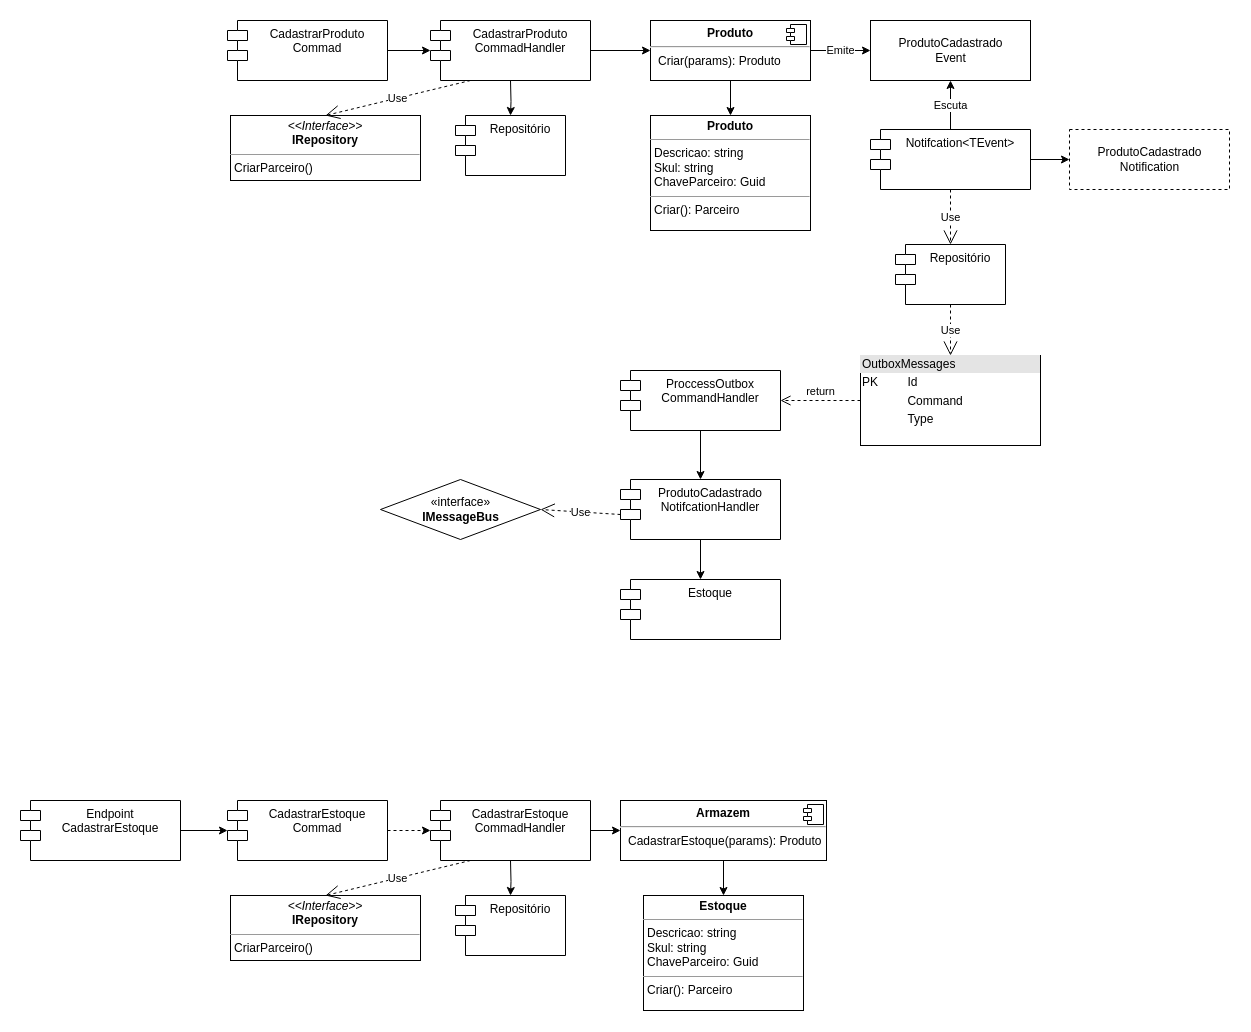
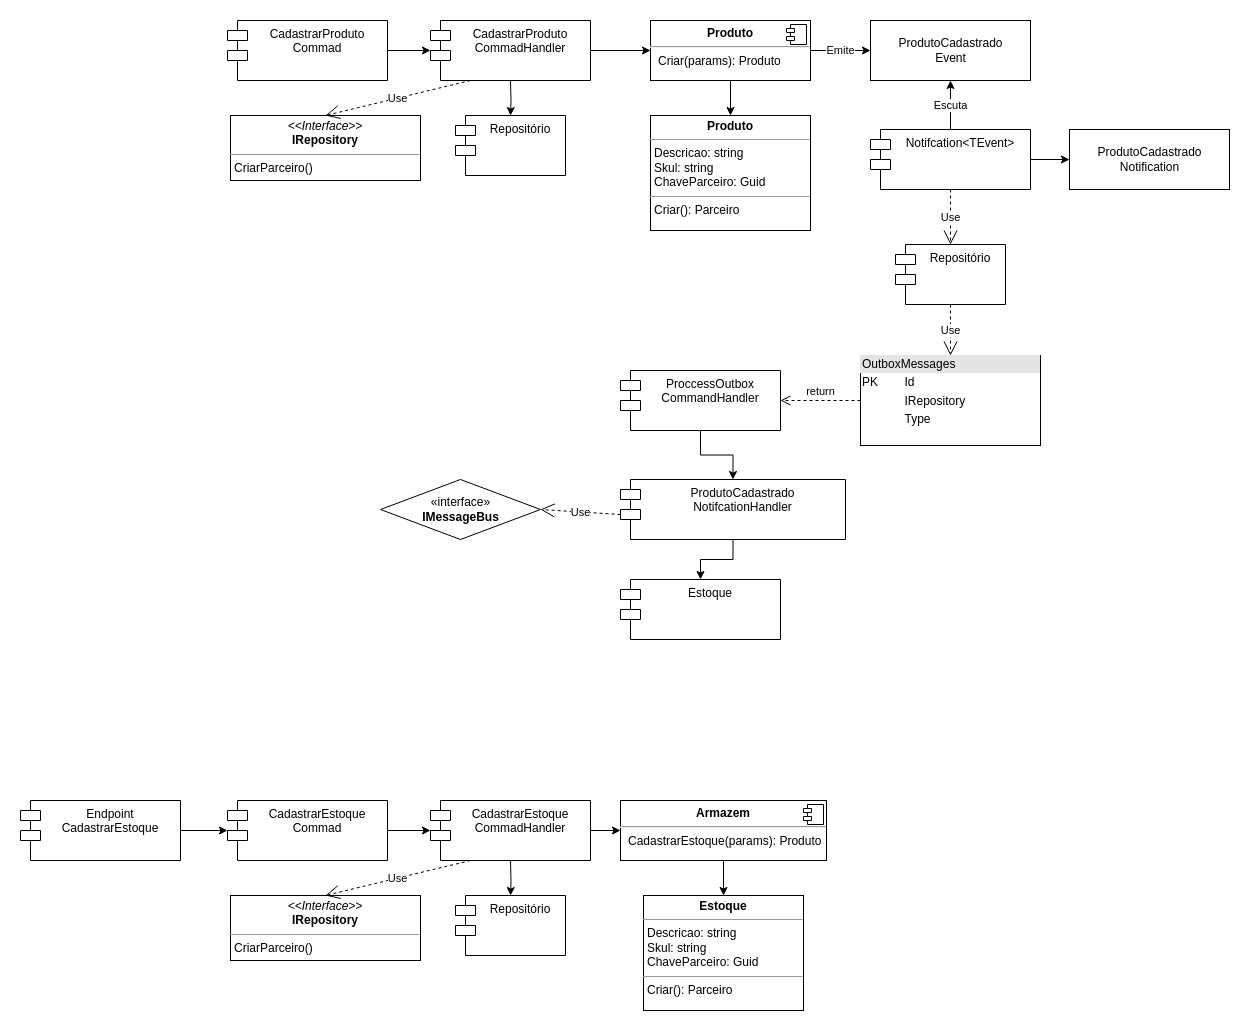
(1150, 160) -> (1150, 160)
(908, 384) -> (908, 384)
(701, 510) -> (733, 510)
(406, 831) -> (406, 831)
